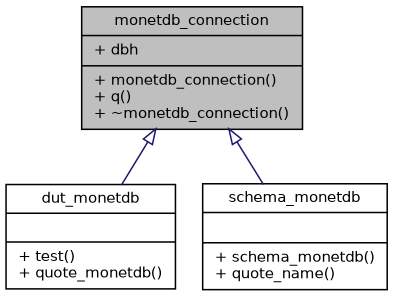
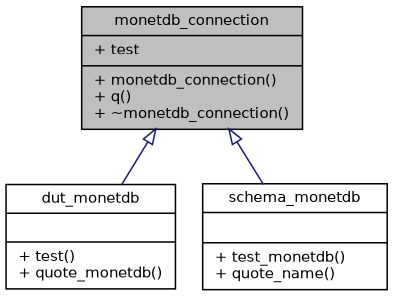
(116, 50) -> (117, 50)
(295, 257) -> (281, 257)
